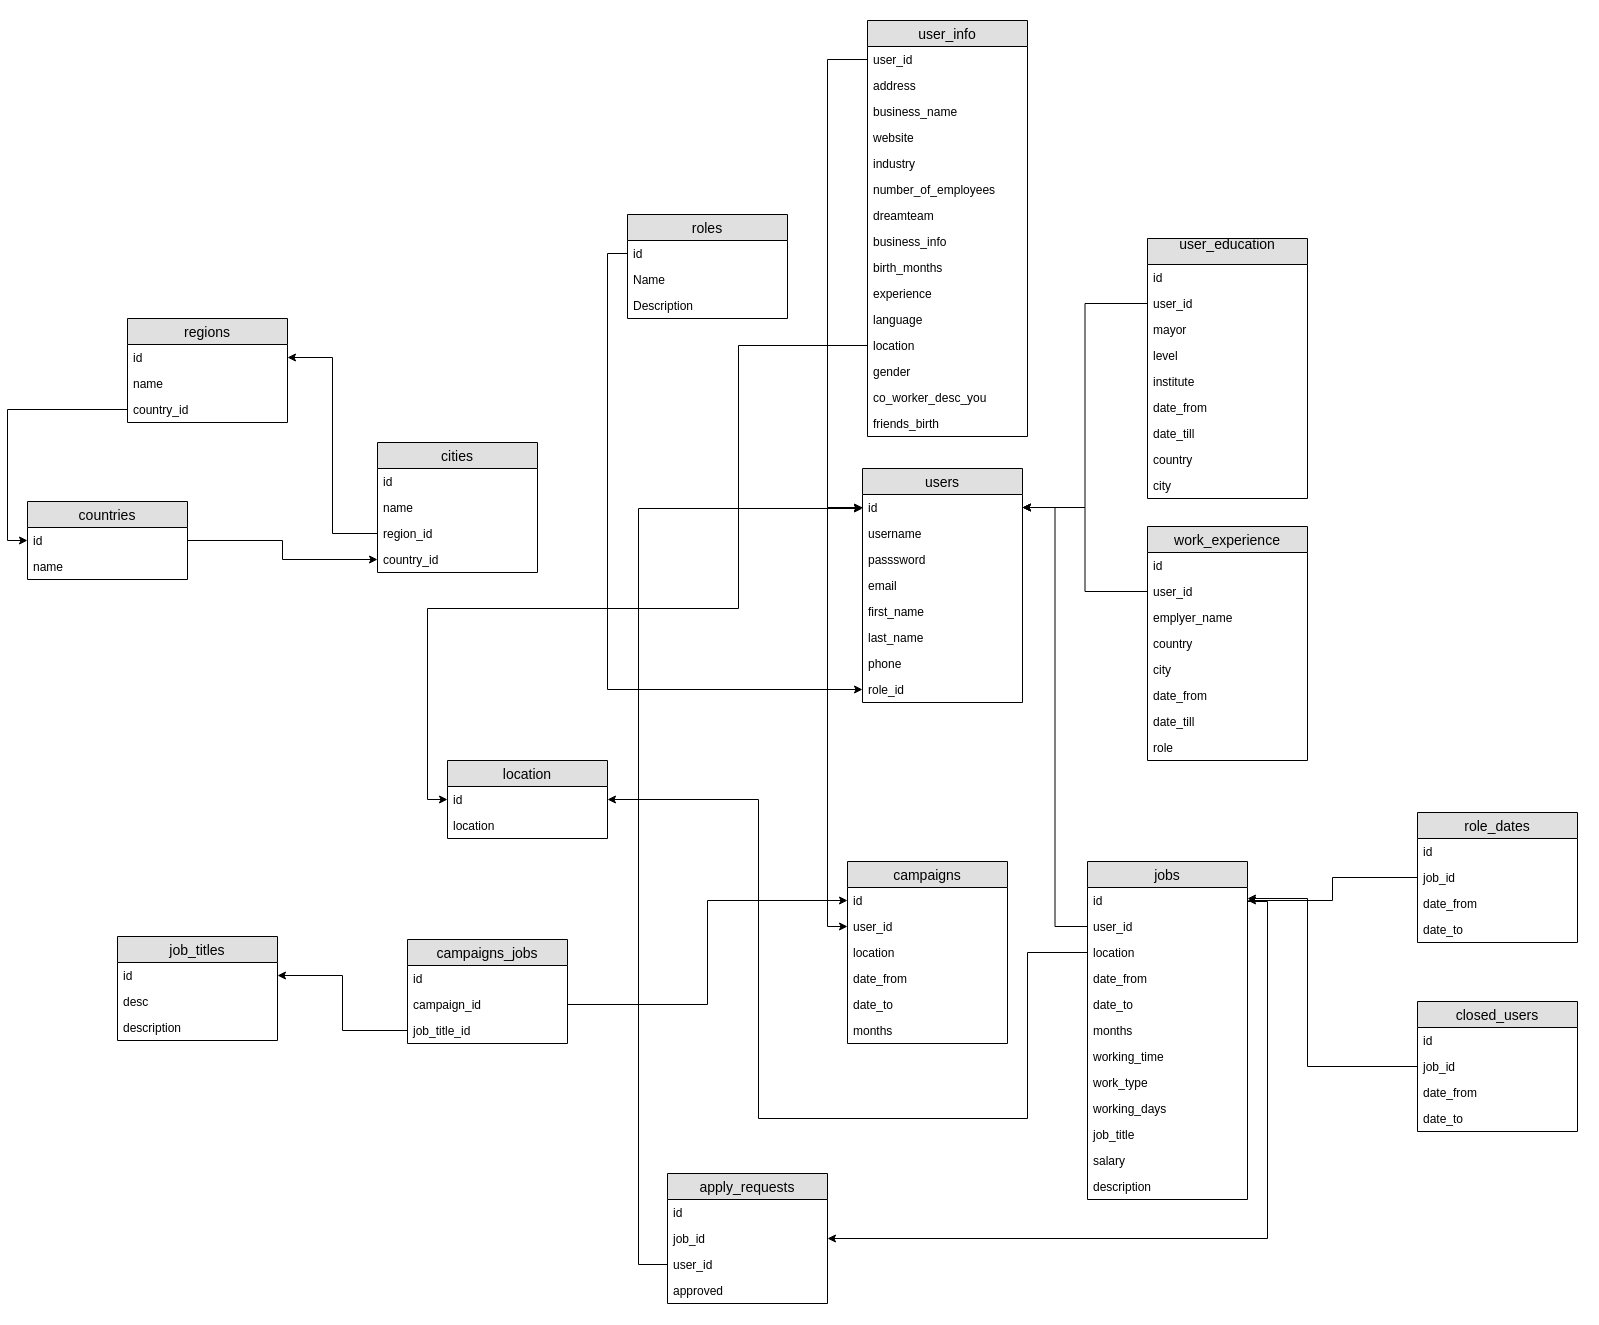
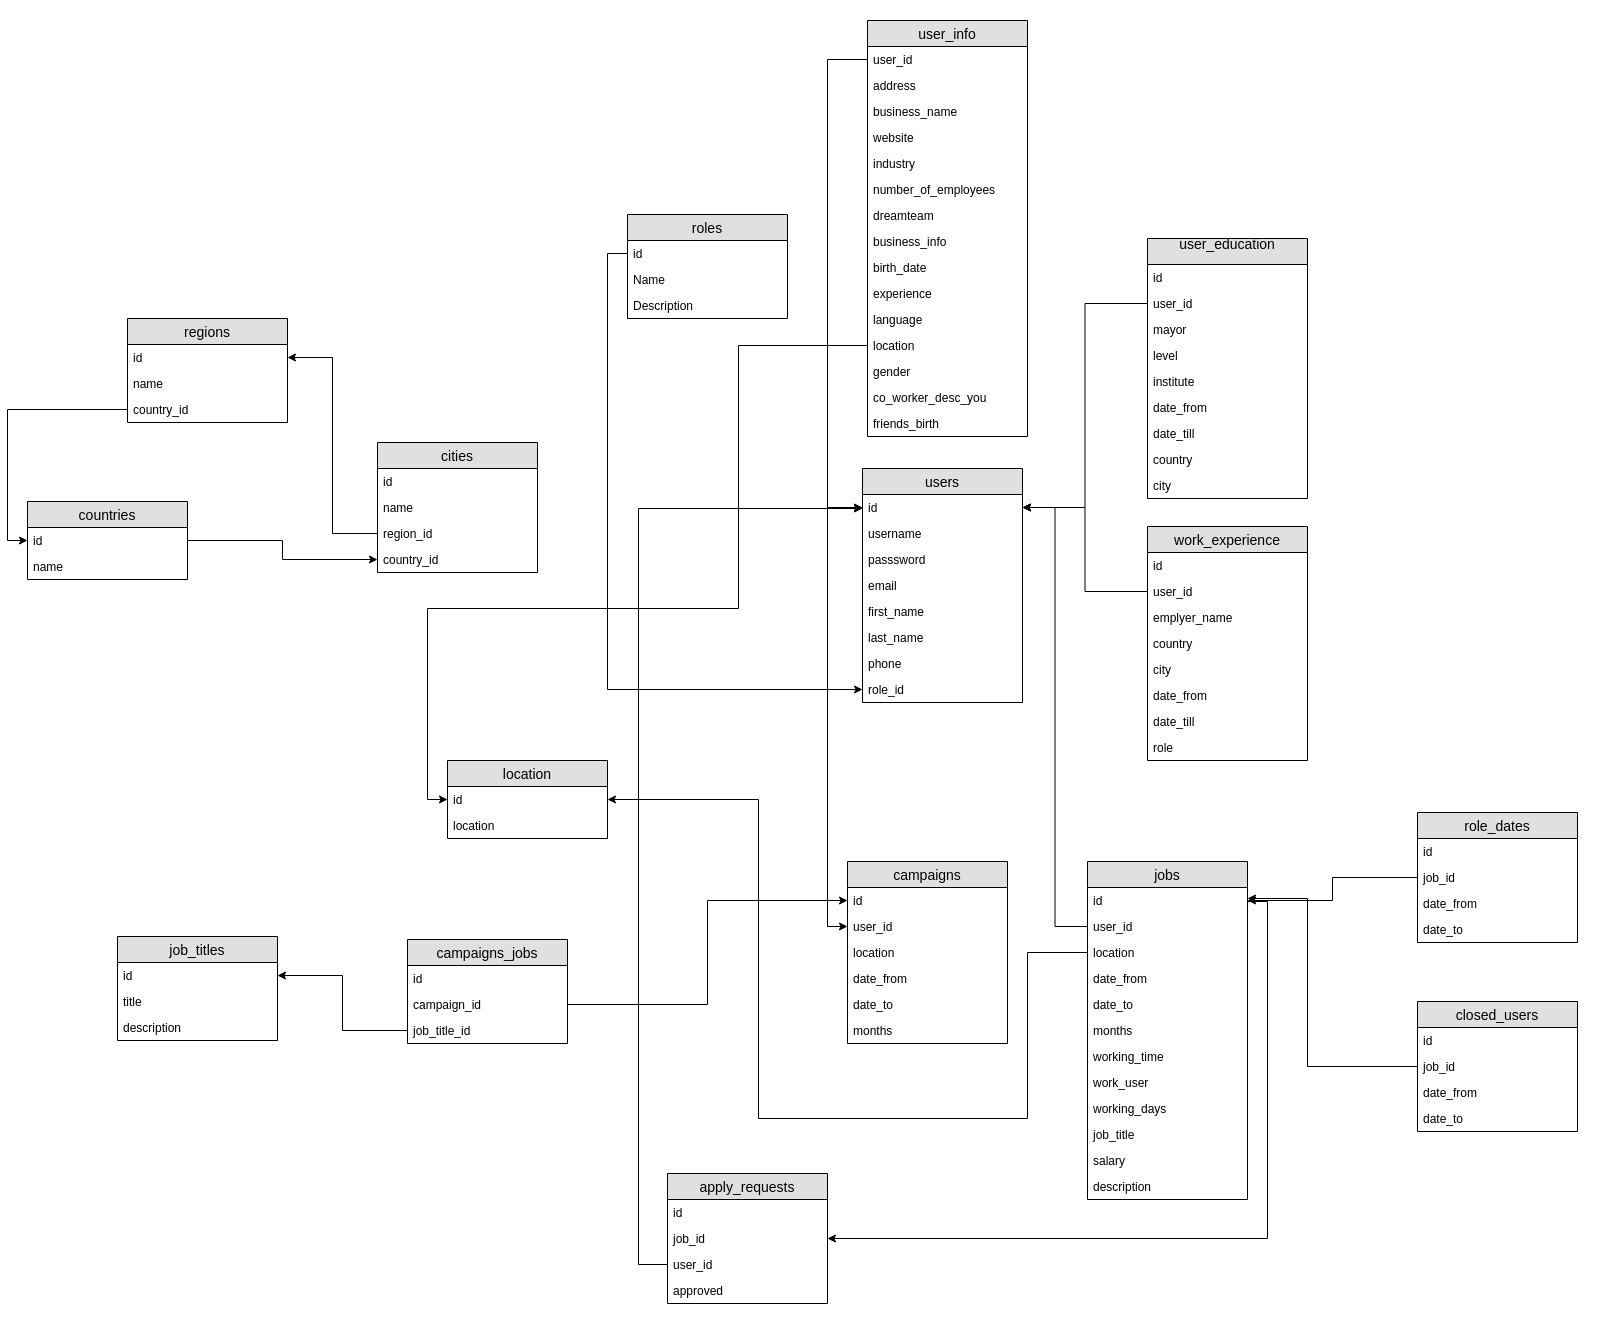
(912, 268) -> (905, 268)
(136, 1002) -> (137, 1002)
(1123, 1083) -> (1123, 1083)
